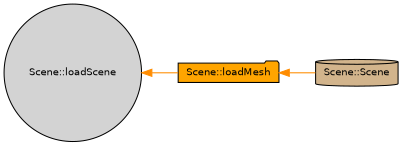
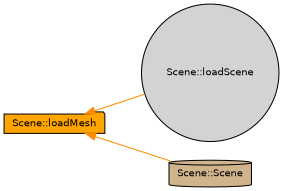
(165, 73) -> (120, 102)
